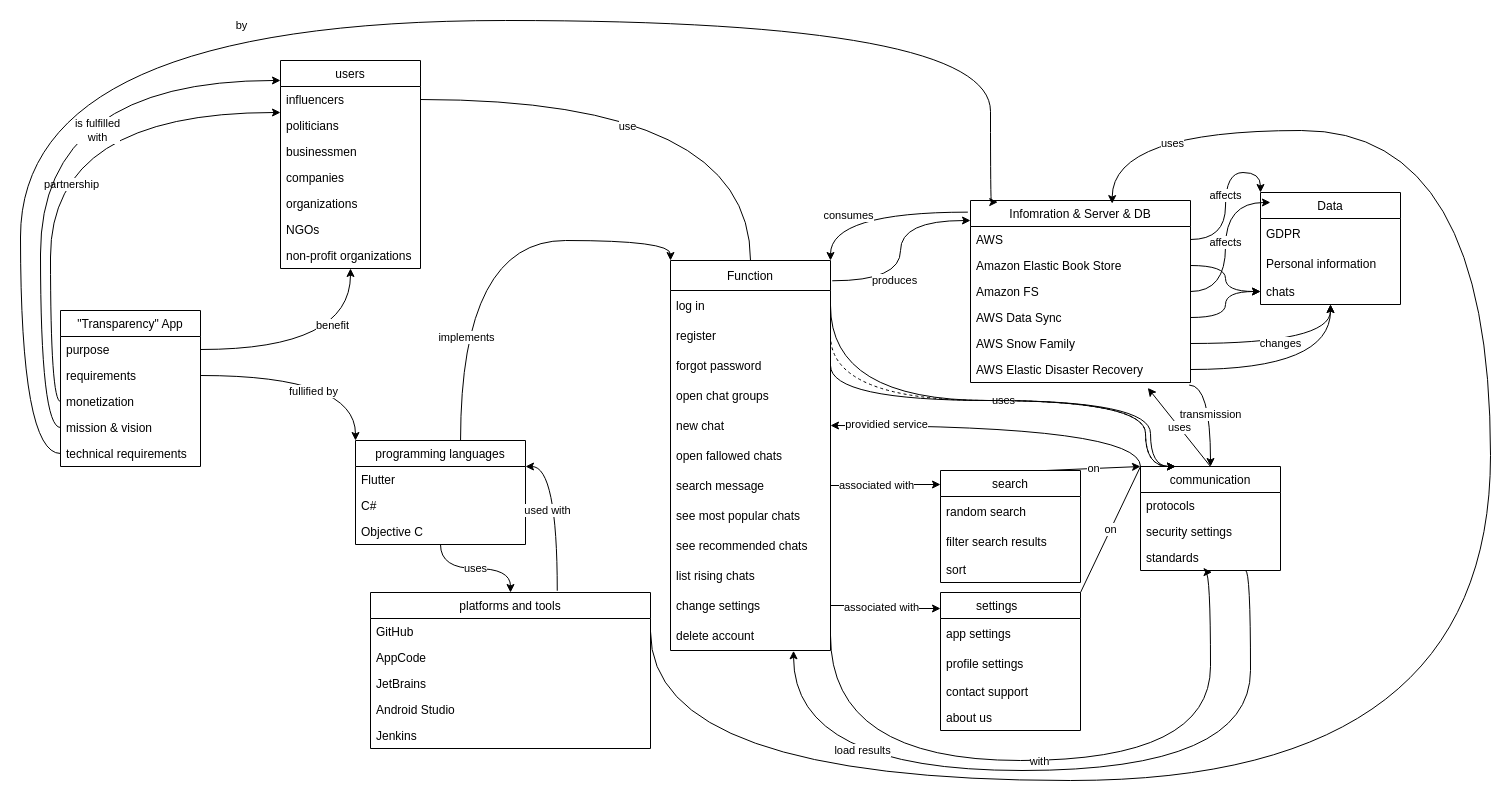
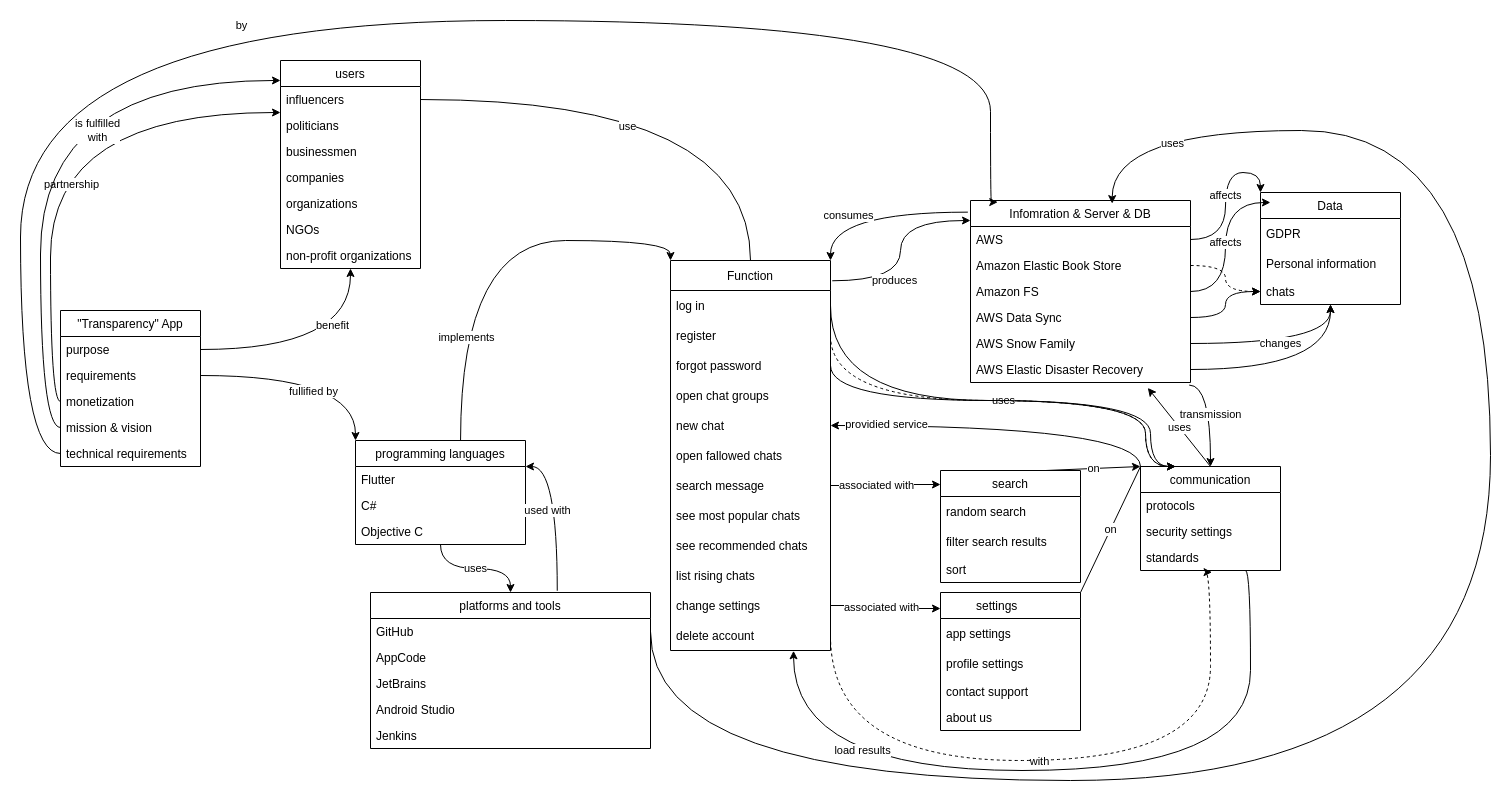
(1219, 270) -> (1219, 270)
(1187, 720) -> (1187, 720)
